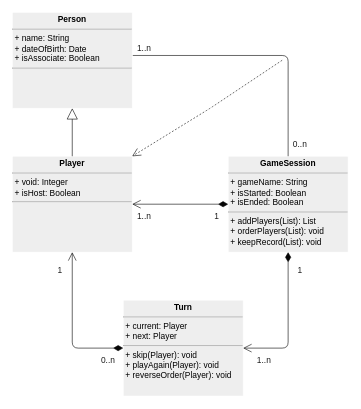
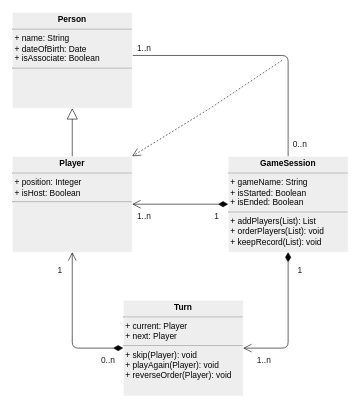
(42, 169) -> (46, 169)
